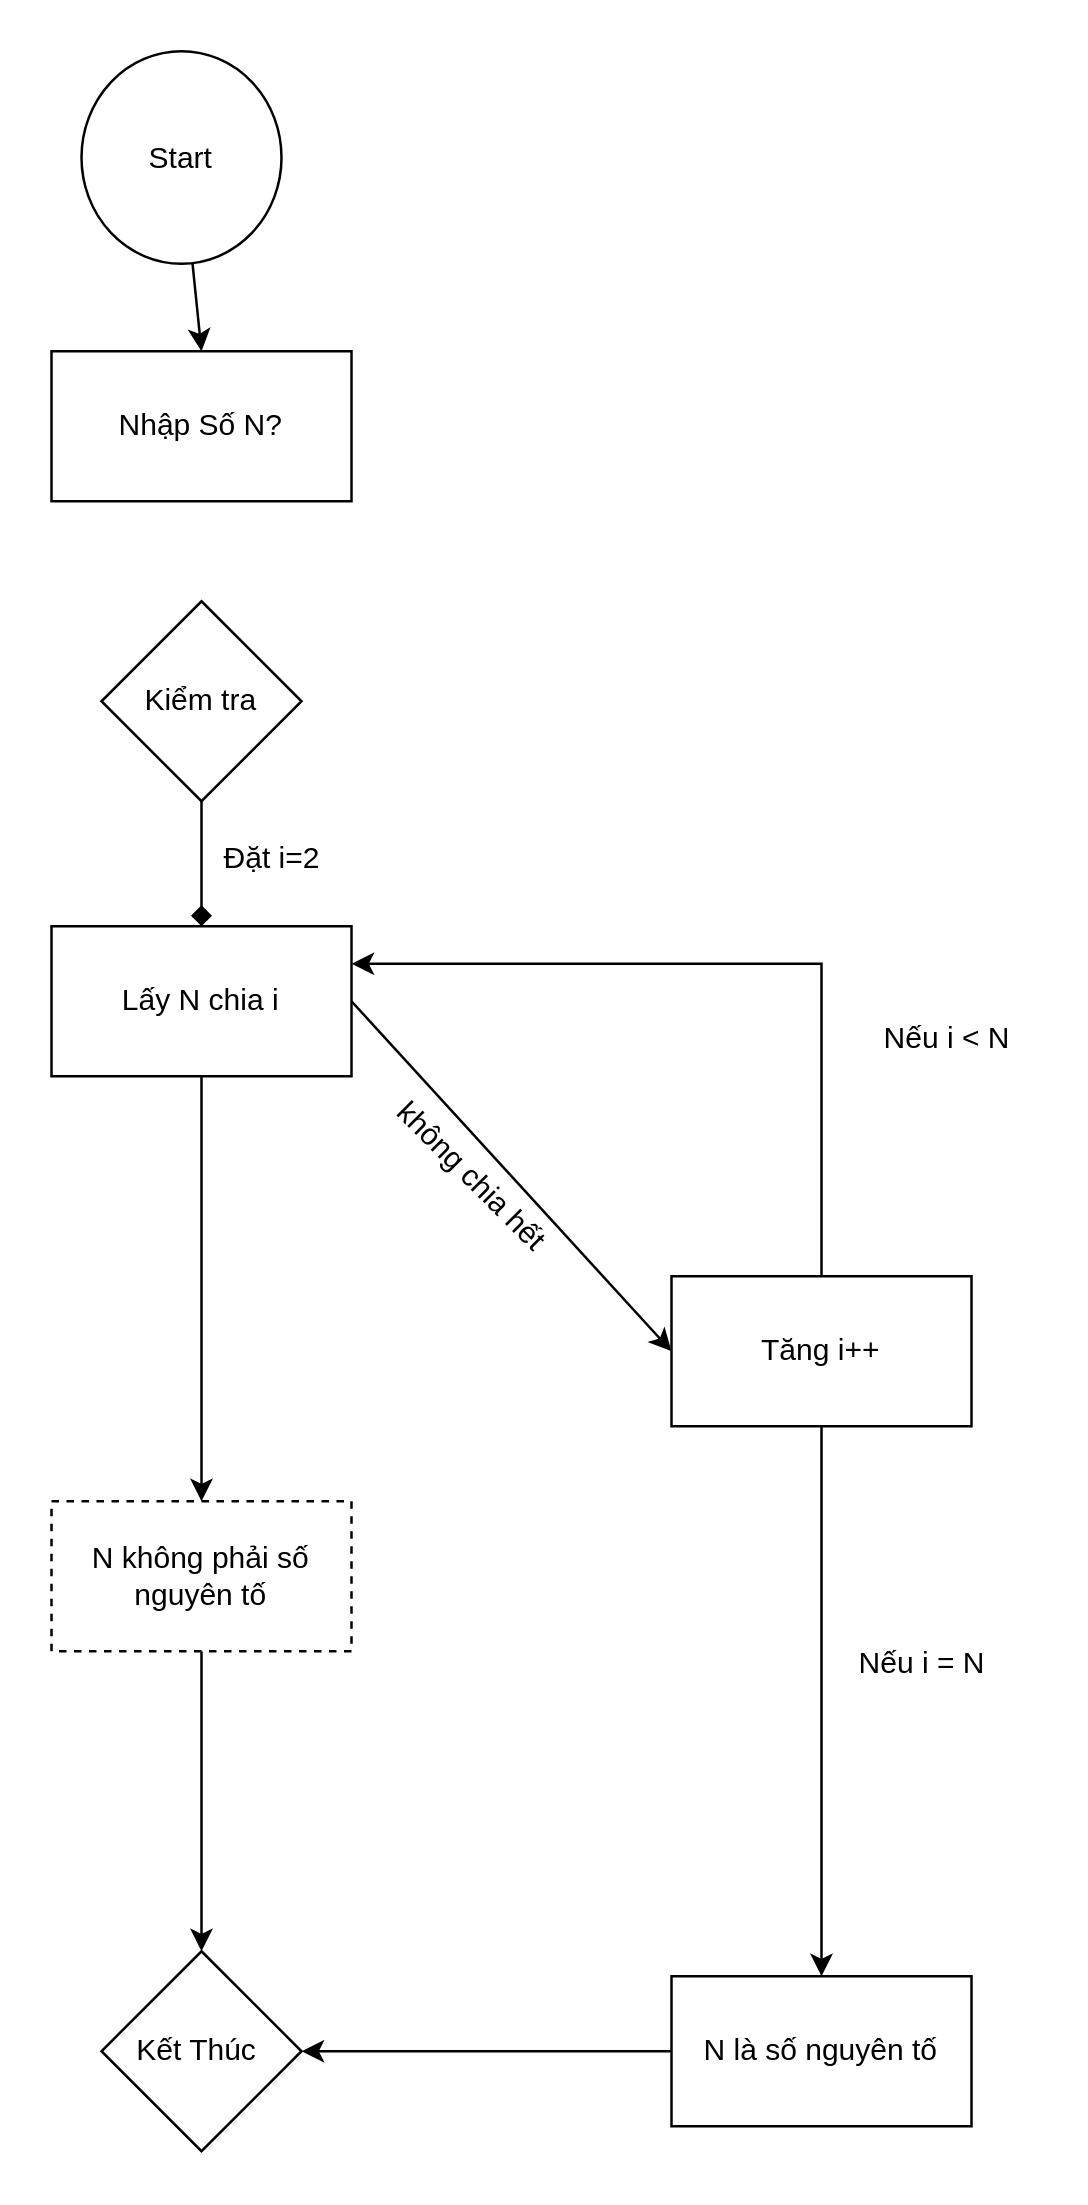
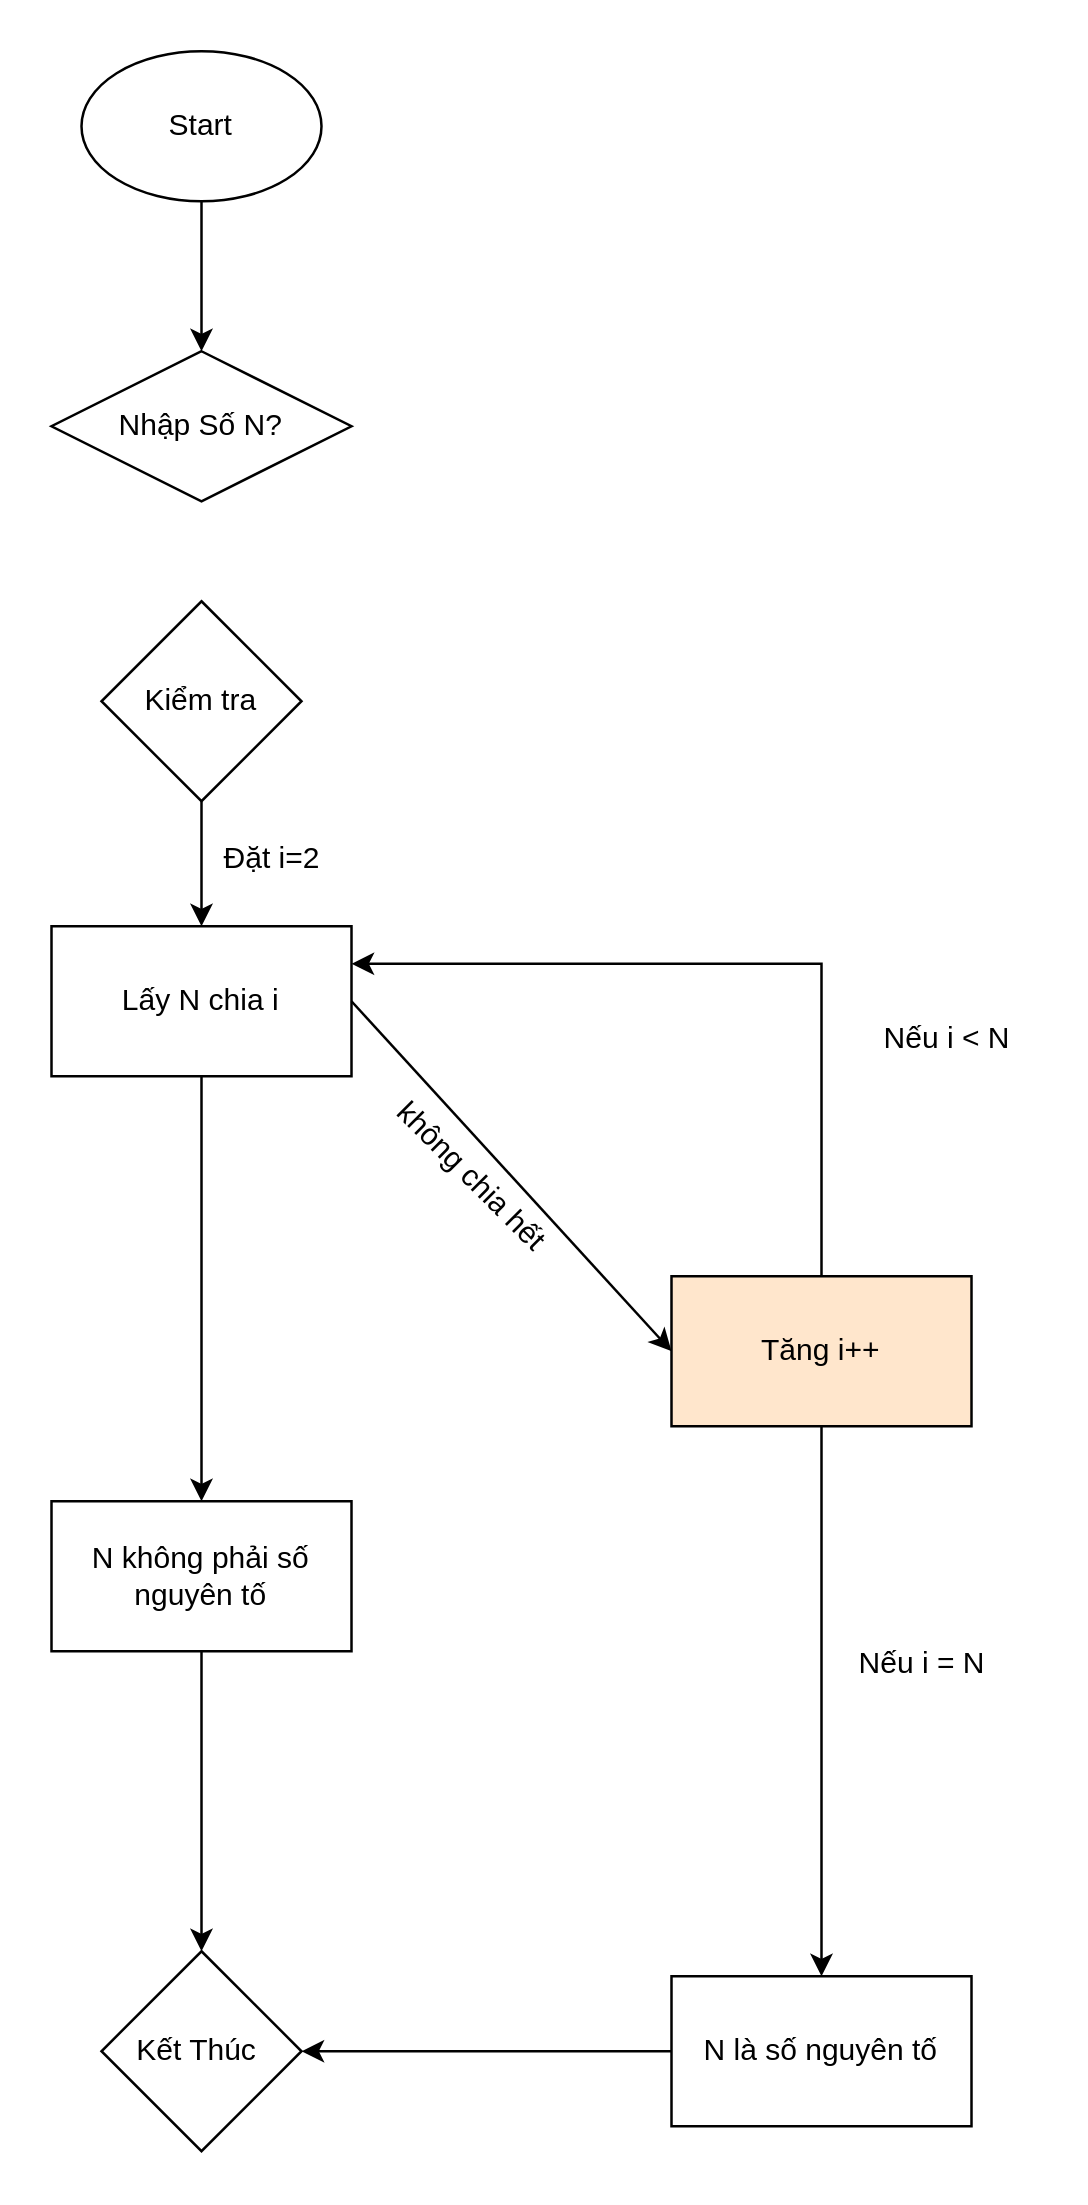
(181, 158) -> (201, 126)
(201, 426) -> (201, 426)
(201, 906) -> (201, 907)
(821, 1351) -> (821, 1351)
(201, 1576) -> (201, 1576)
